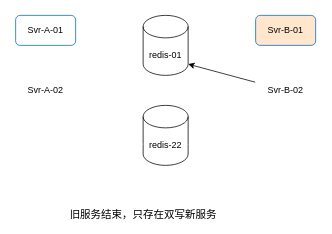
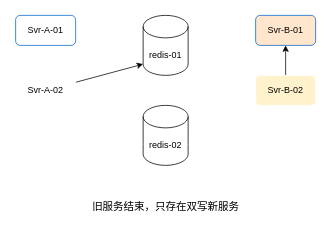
none -> (106, 74)
(224, 74) -> (285, 63)
(285, 90) -> (285, 90)
(165, 145) -> (165, 145)
(143, 214) -> (165, 207)
